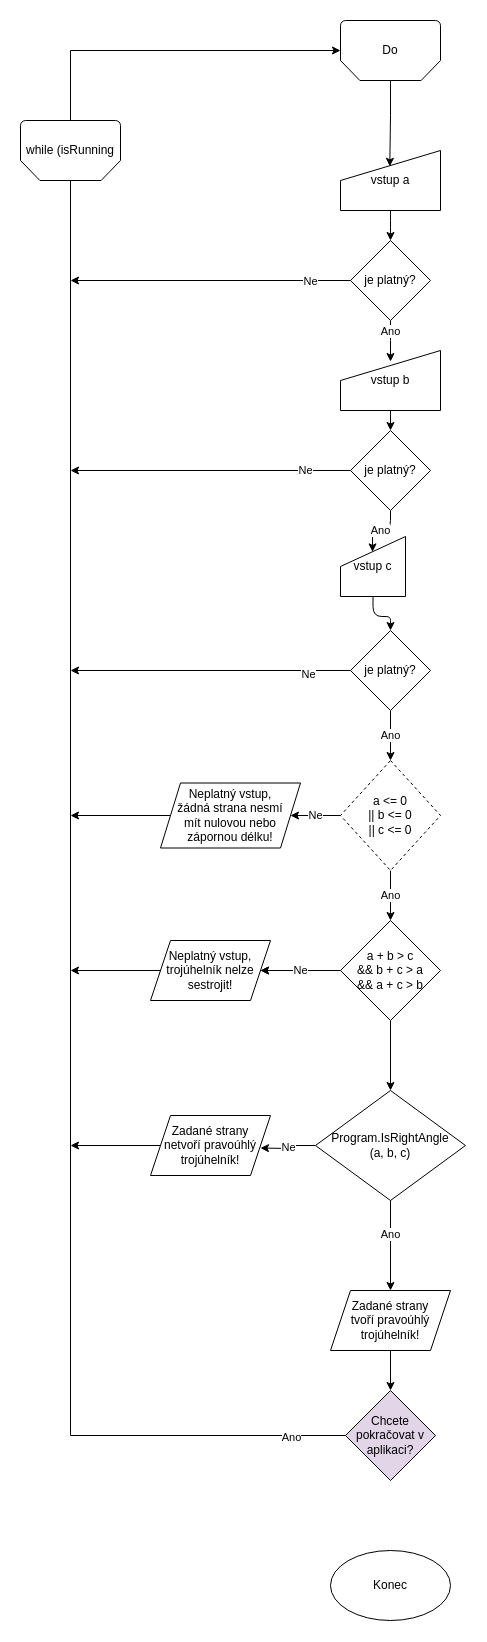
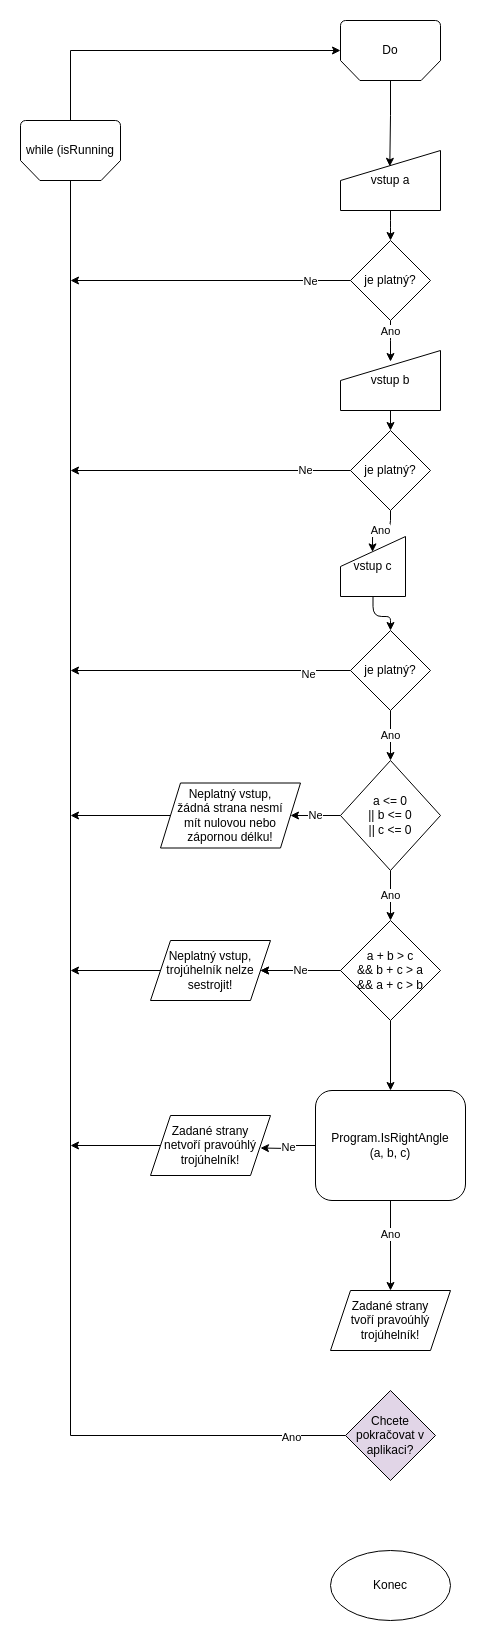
(391, 816) -> (391, 816)
(391, 1146) -> (391, 1146)
(391, 1367) -> none
